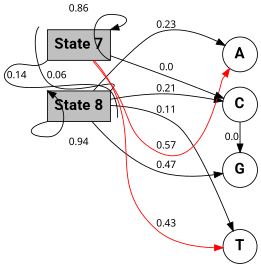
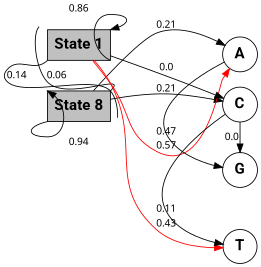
(167, 25) -> (167, 25)
(79, 45) -> (79, 45)
(190, 141) -> (165, 181)
(146, 166) -> (165, 114)
